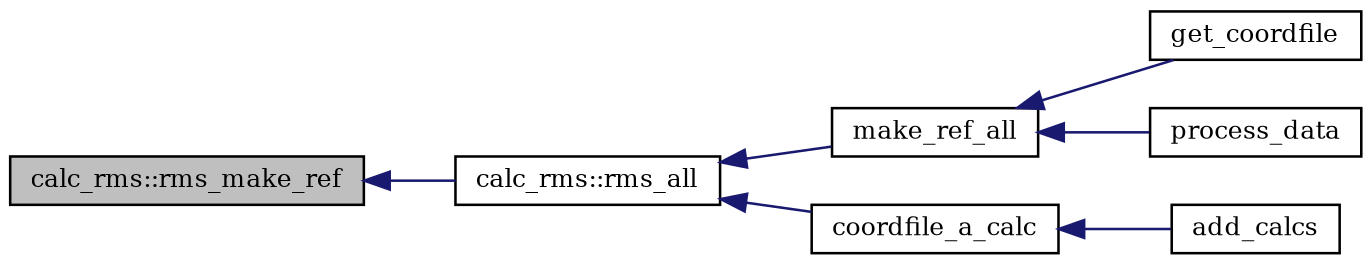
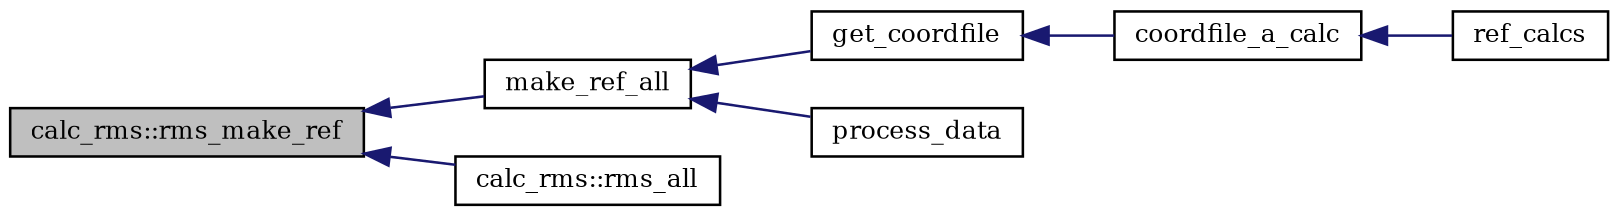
(789, 153) -> (437, 102)
(779, 207) -> (1082, 36)
(1256, 229) -> (1530, 36)
